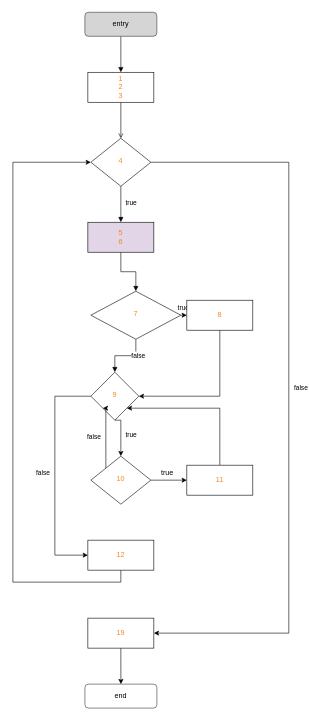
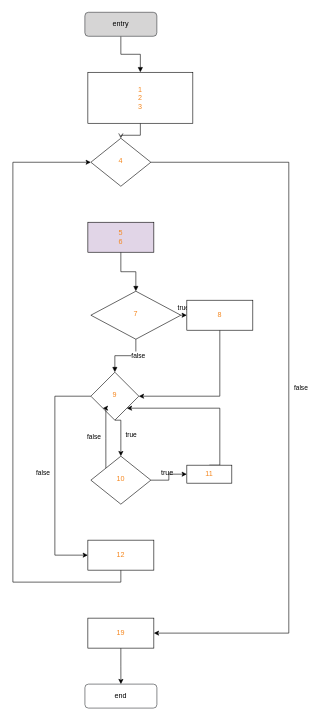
(121, 87) -> (140, 98)
(121, 216) -> none
(220, 480) -> (209, 474)
